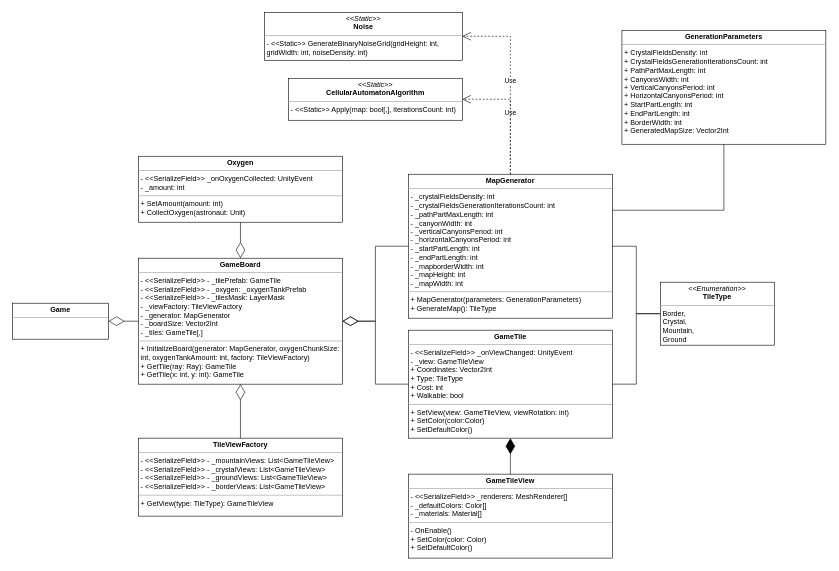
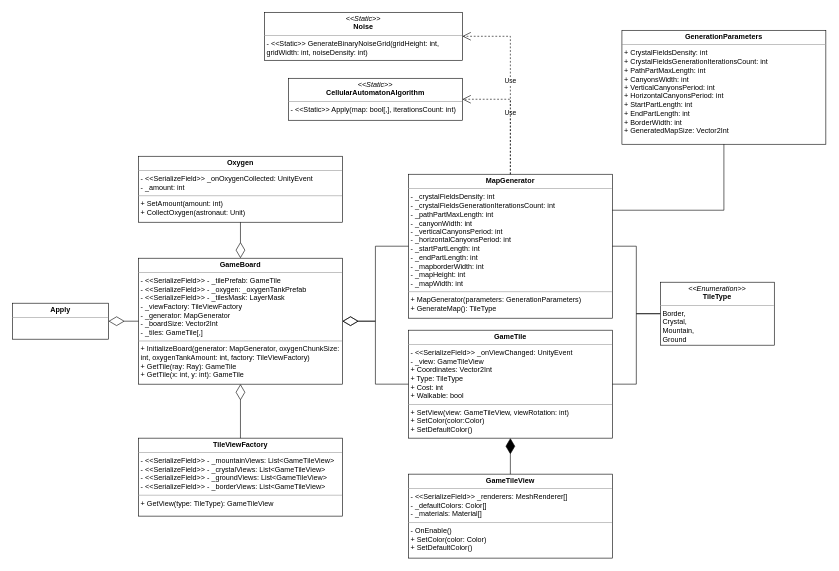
(20, 308) -> (21, 308)
